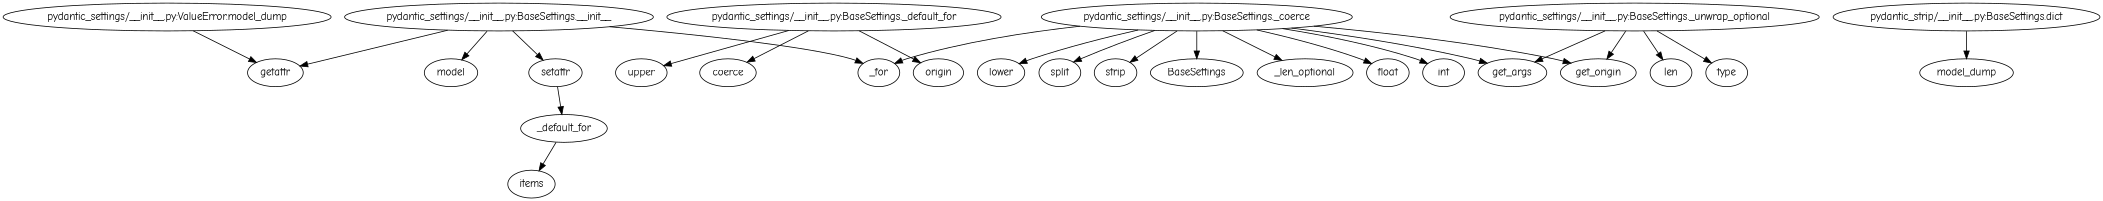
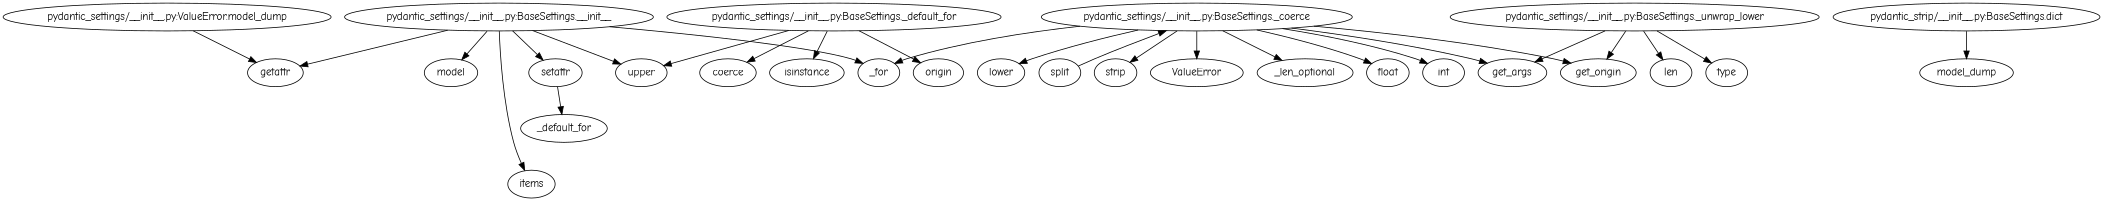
(1635, 17) -> (1635, 17)
(1117, 44) -> (1118, 49)
none -> (573, 46)
none -> (807, 73)
(1197, 73) -> (1197, 73)
(550, 153) -> (505, 98)
